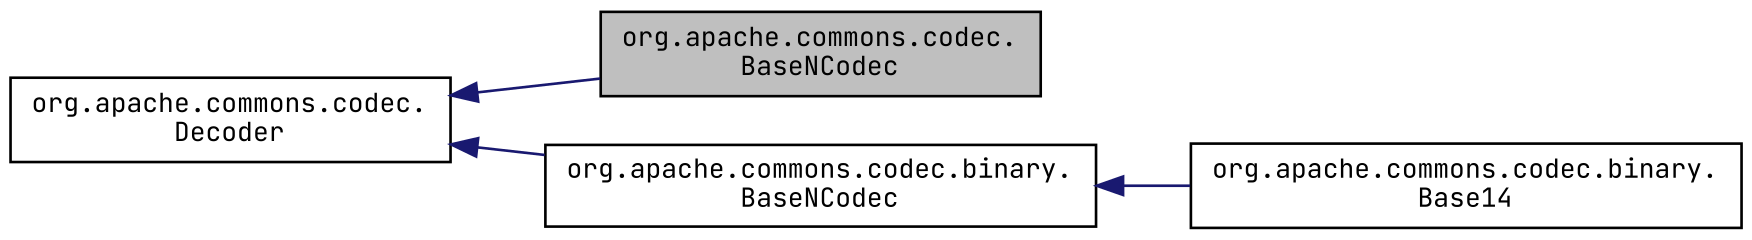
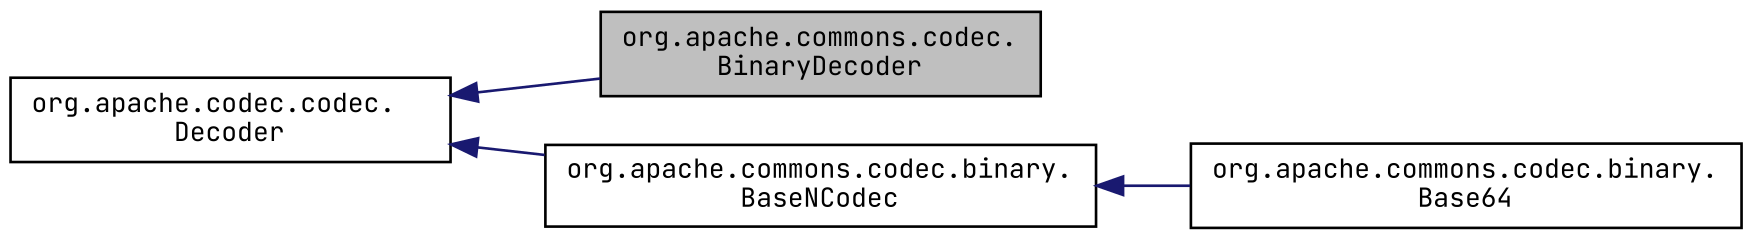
(821, 54) -> (821, 54)
(231, 120) -> (231, 120)
(1466, 186) -> (1466, 186)
